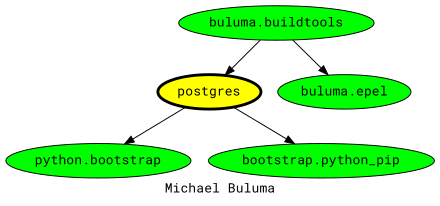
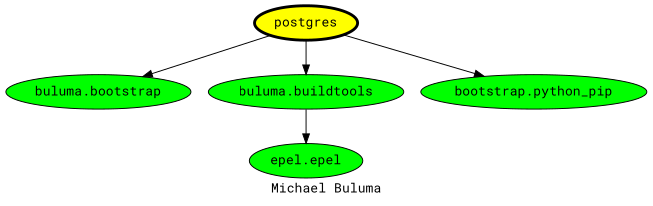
(246, 54) -> (306, 53)
(344, 92) -> (306, 161)
(98, 161) -> (98, 92)
